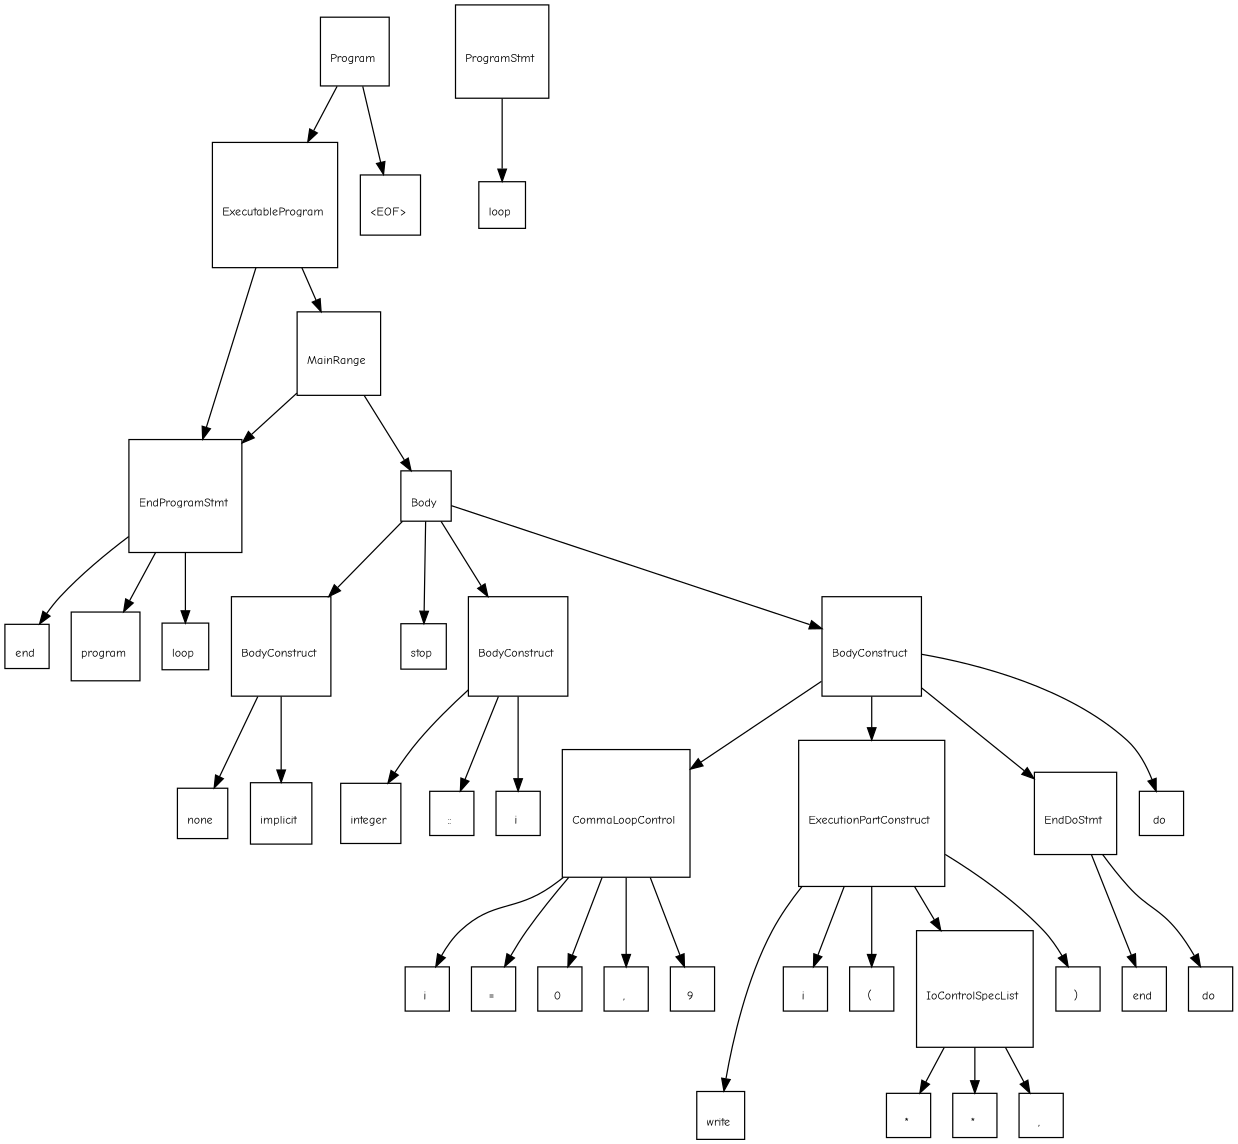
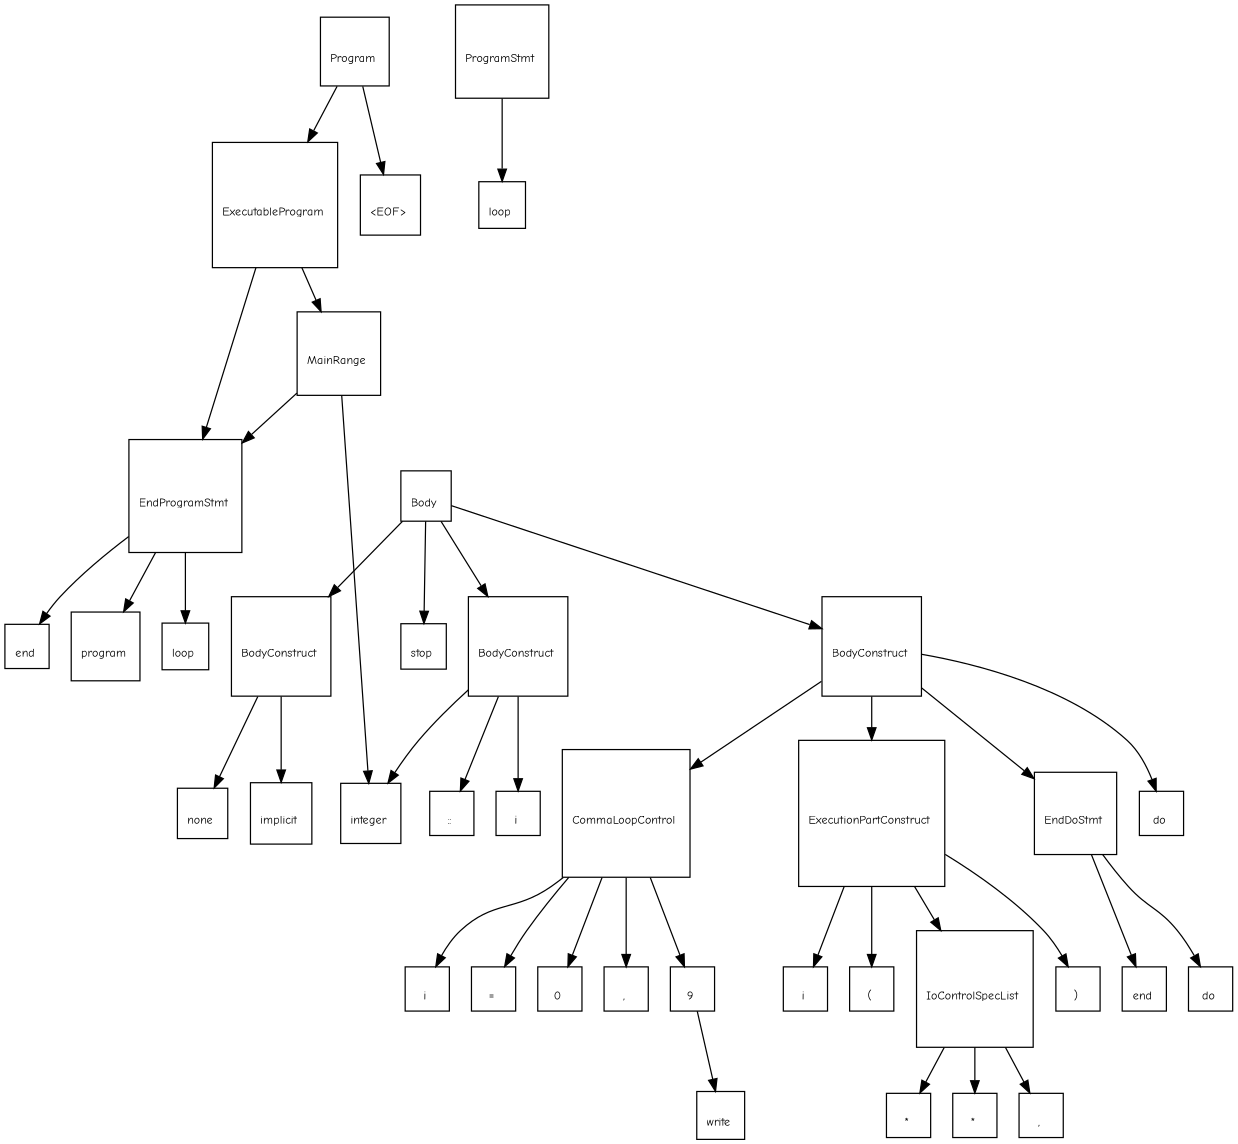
(384, 428) -> (355, 583)
(752, 978) -> (705, 1045)
